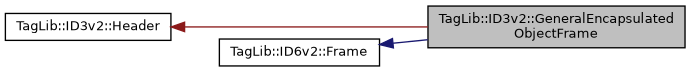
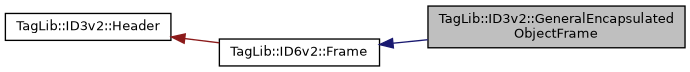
(306, 27) -> (202, 41)
